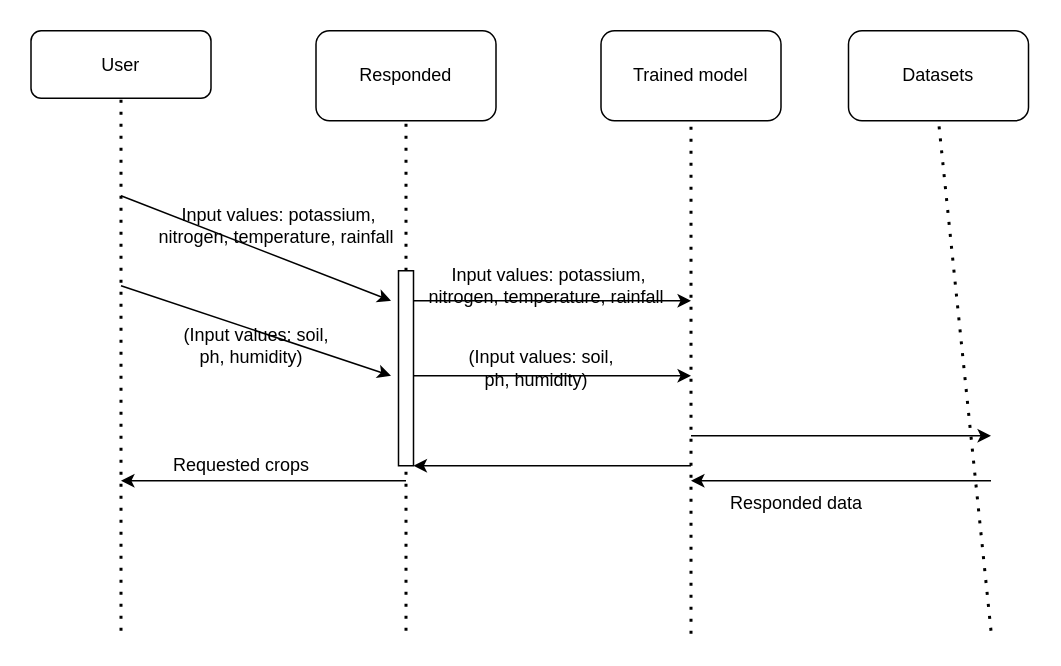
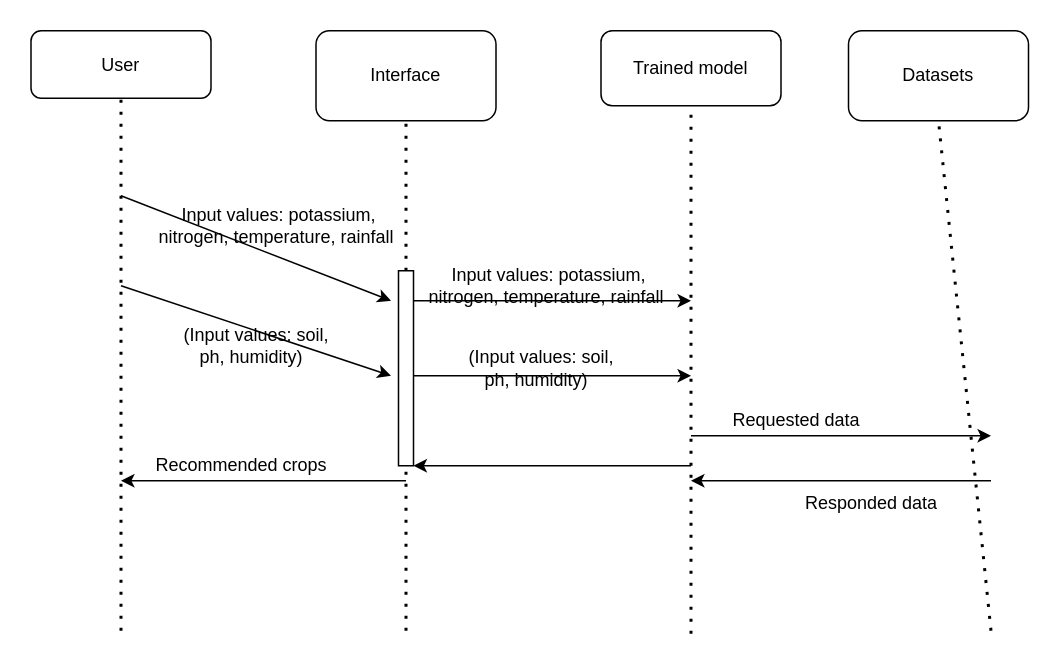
(406, 76) -> (406, 76)
(691, 76) -> (691, 68)
none -> (796, 421)
(242, 466) -> (242, 466)
(796, 503) -> (871, 503)
